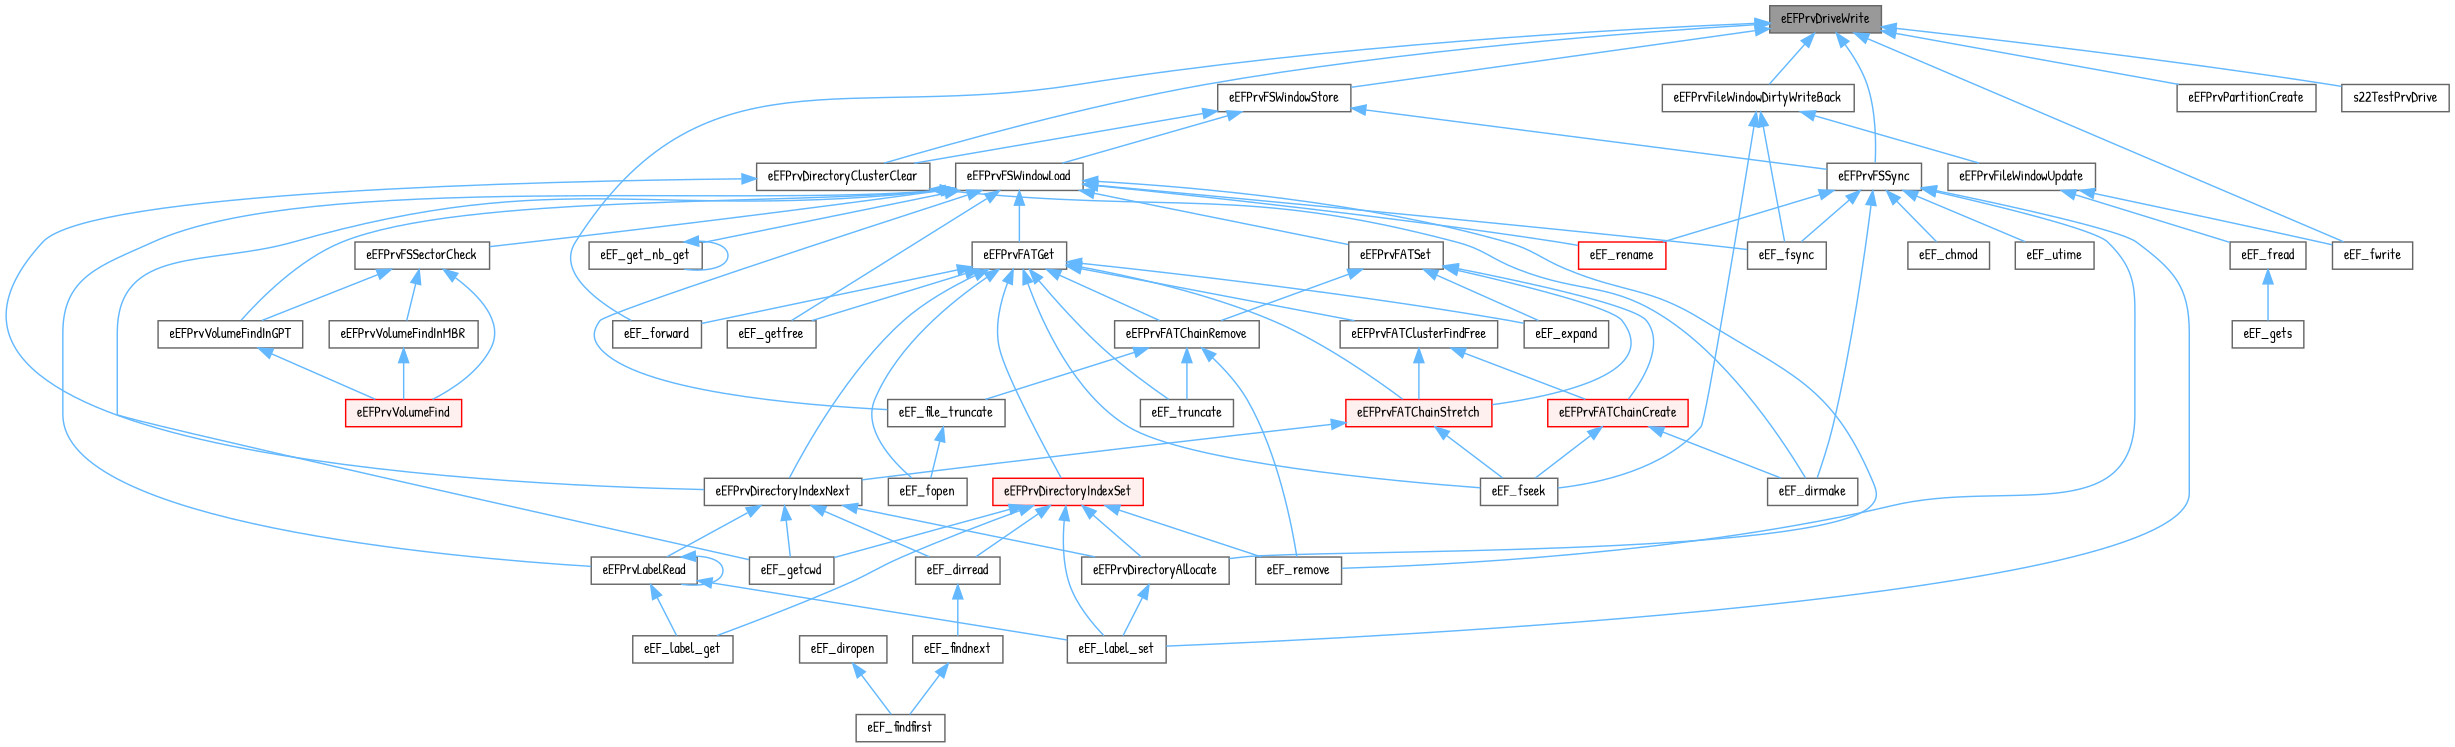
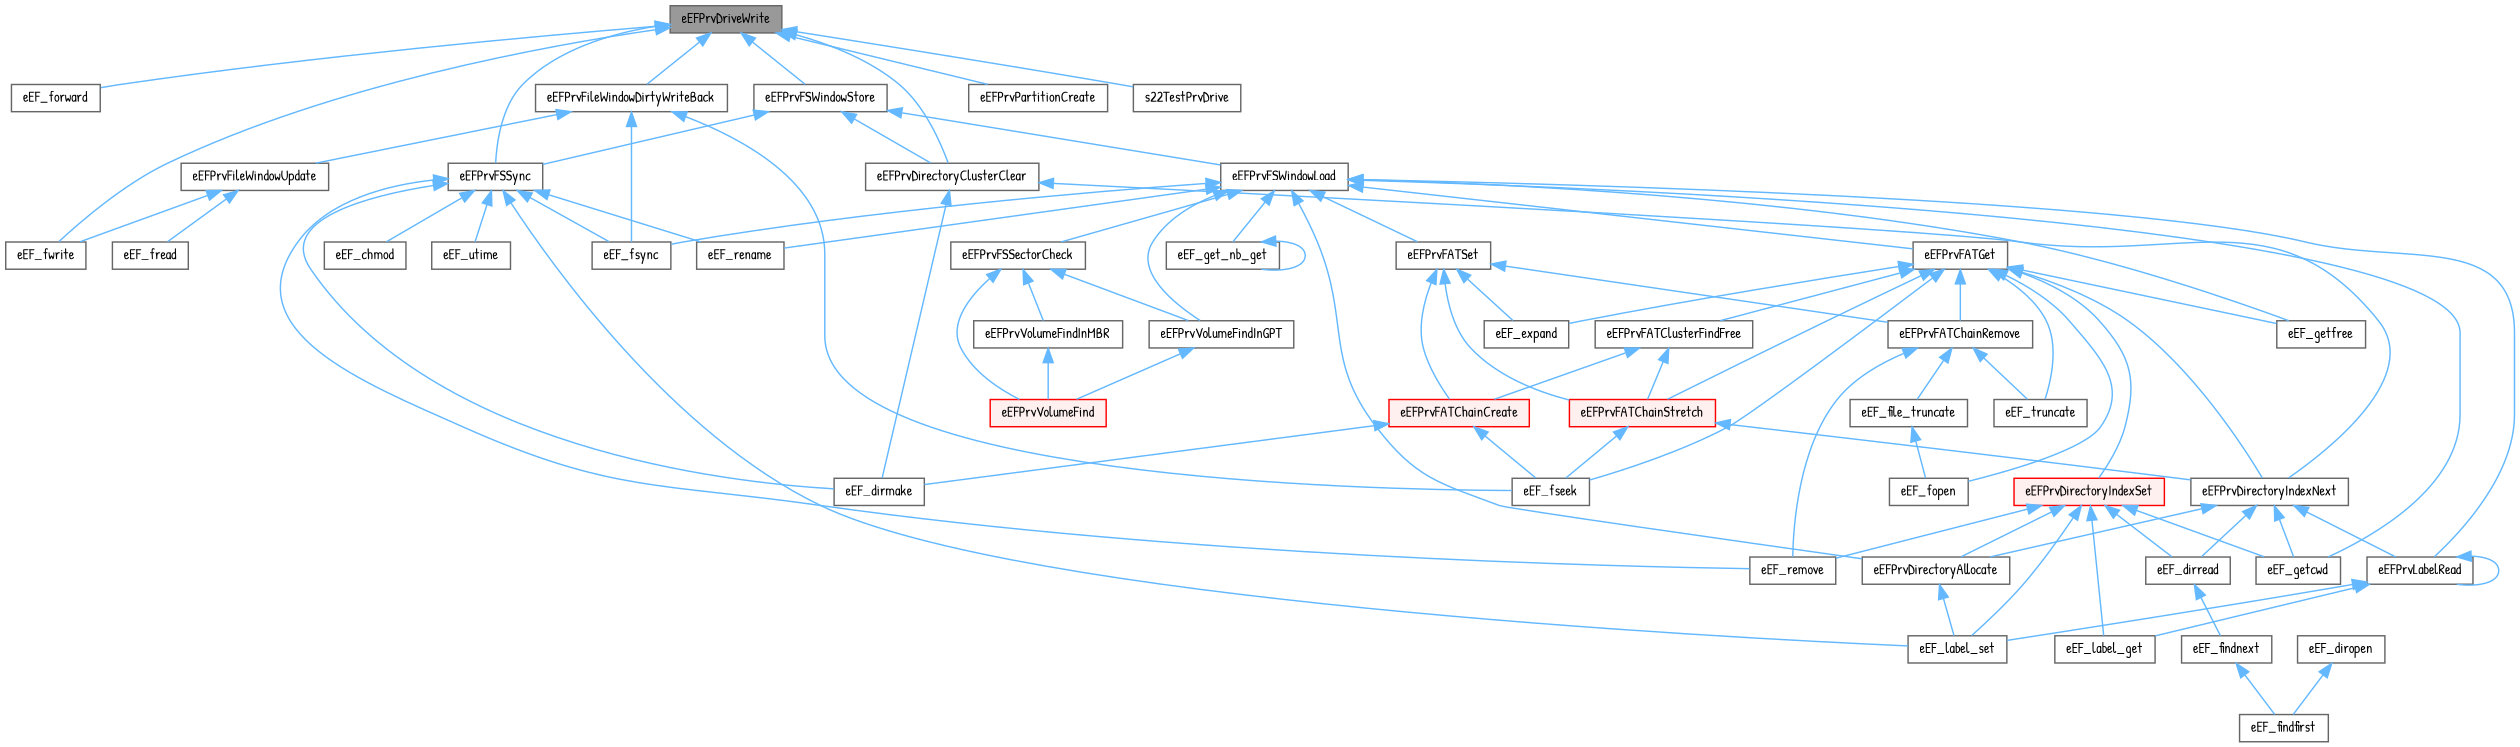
(1622, 256) -> (740, 256)
(855, 291) -> none
(645, 303) -> none
(2268, 334) -> none
